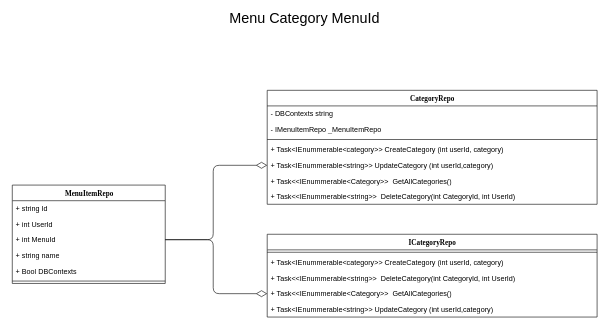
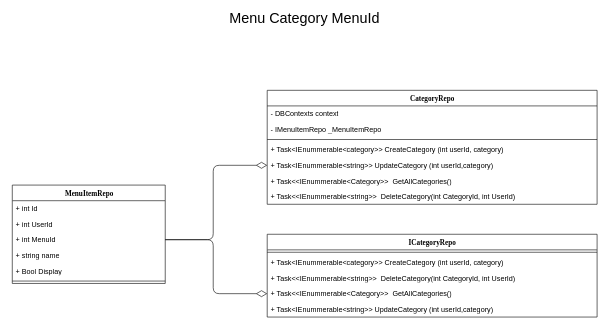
(306, 114) -> (309, 114)
(35, 209) -> (29, 209)
(47, 272) -> (39, 272)
